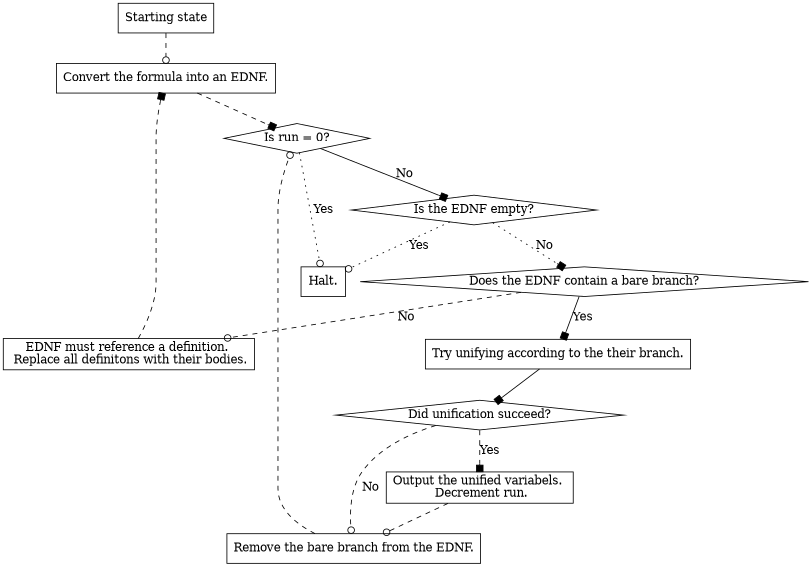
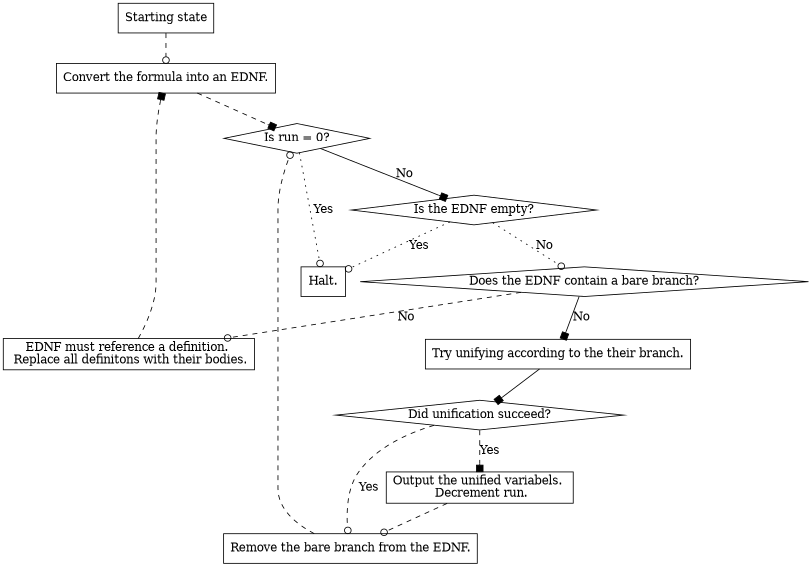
(525, 243) -> (526, 244)
(583, 318) -> (581, 318)
(371, 488) -> (369, 488)
